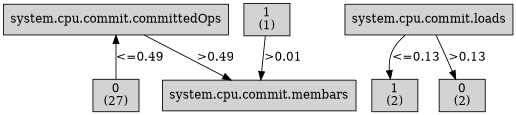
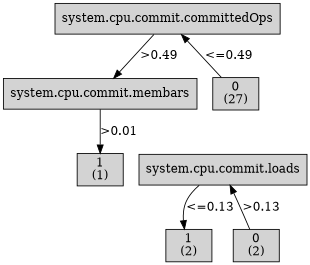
(444, 53) -> (242, 211)
(263, 54) -> (100, 127)
